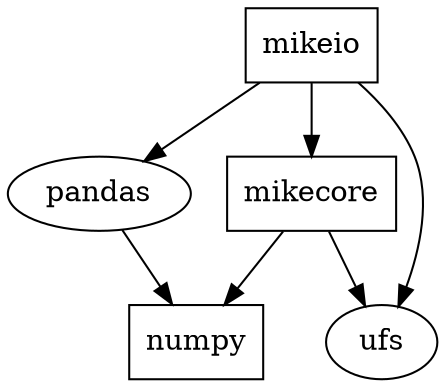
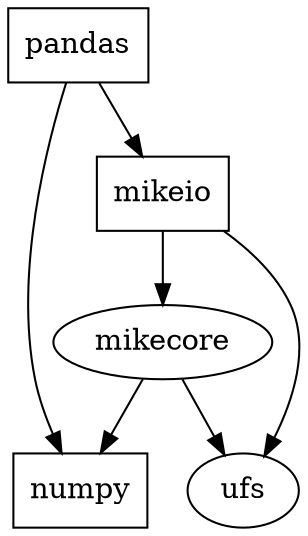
(211, 116) -> (115, 111)
(99, 194) -> (78, 45)
(312, 194) -> (163, 342)
